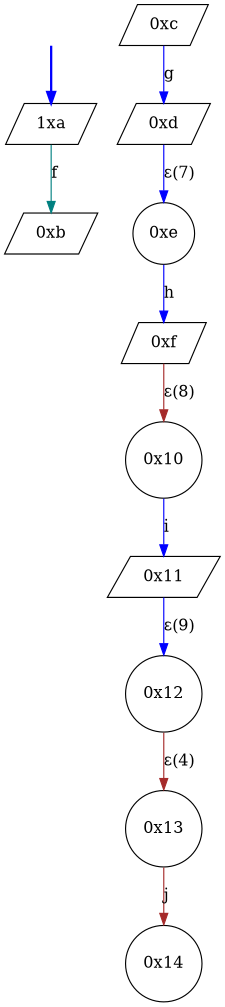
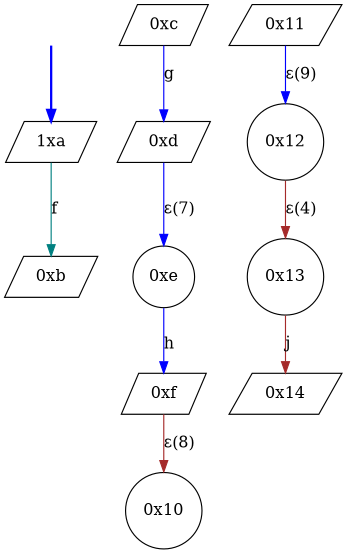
(164, 522) -> none
(164, 964) -> (285, 394)
